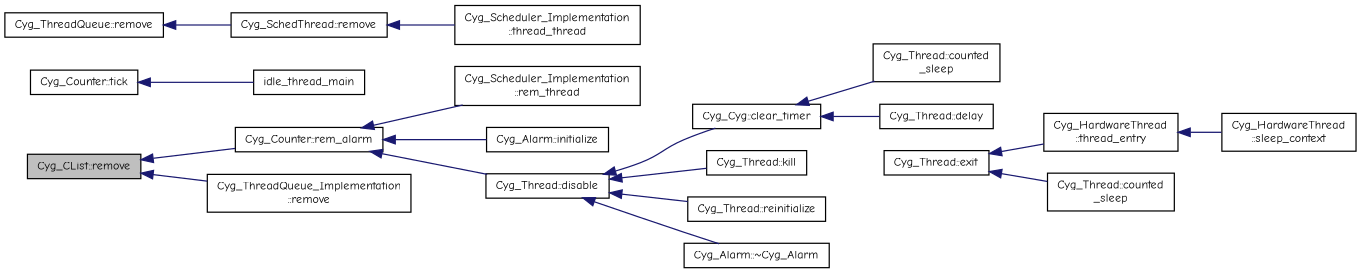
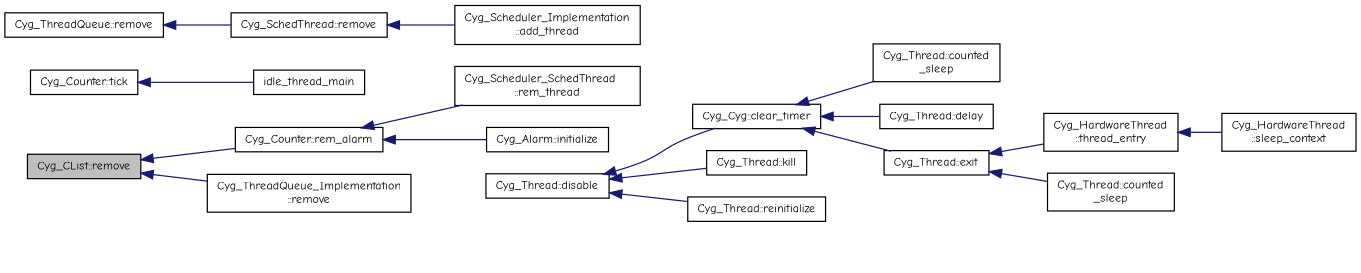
(548, 25) -> (548, 25)
(548, 86) -> (548, 86)
none -> (853, 141)
(435, 164) -> none
(757, 255) -> none
